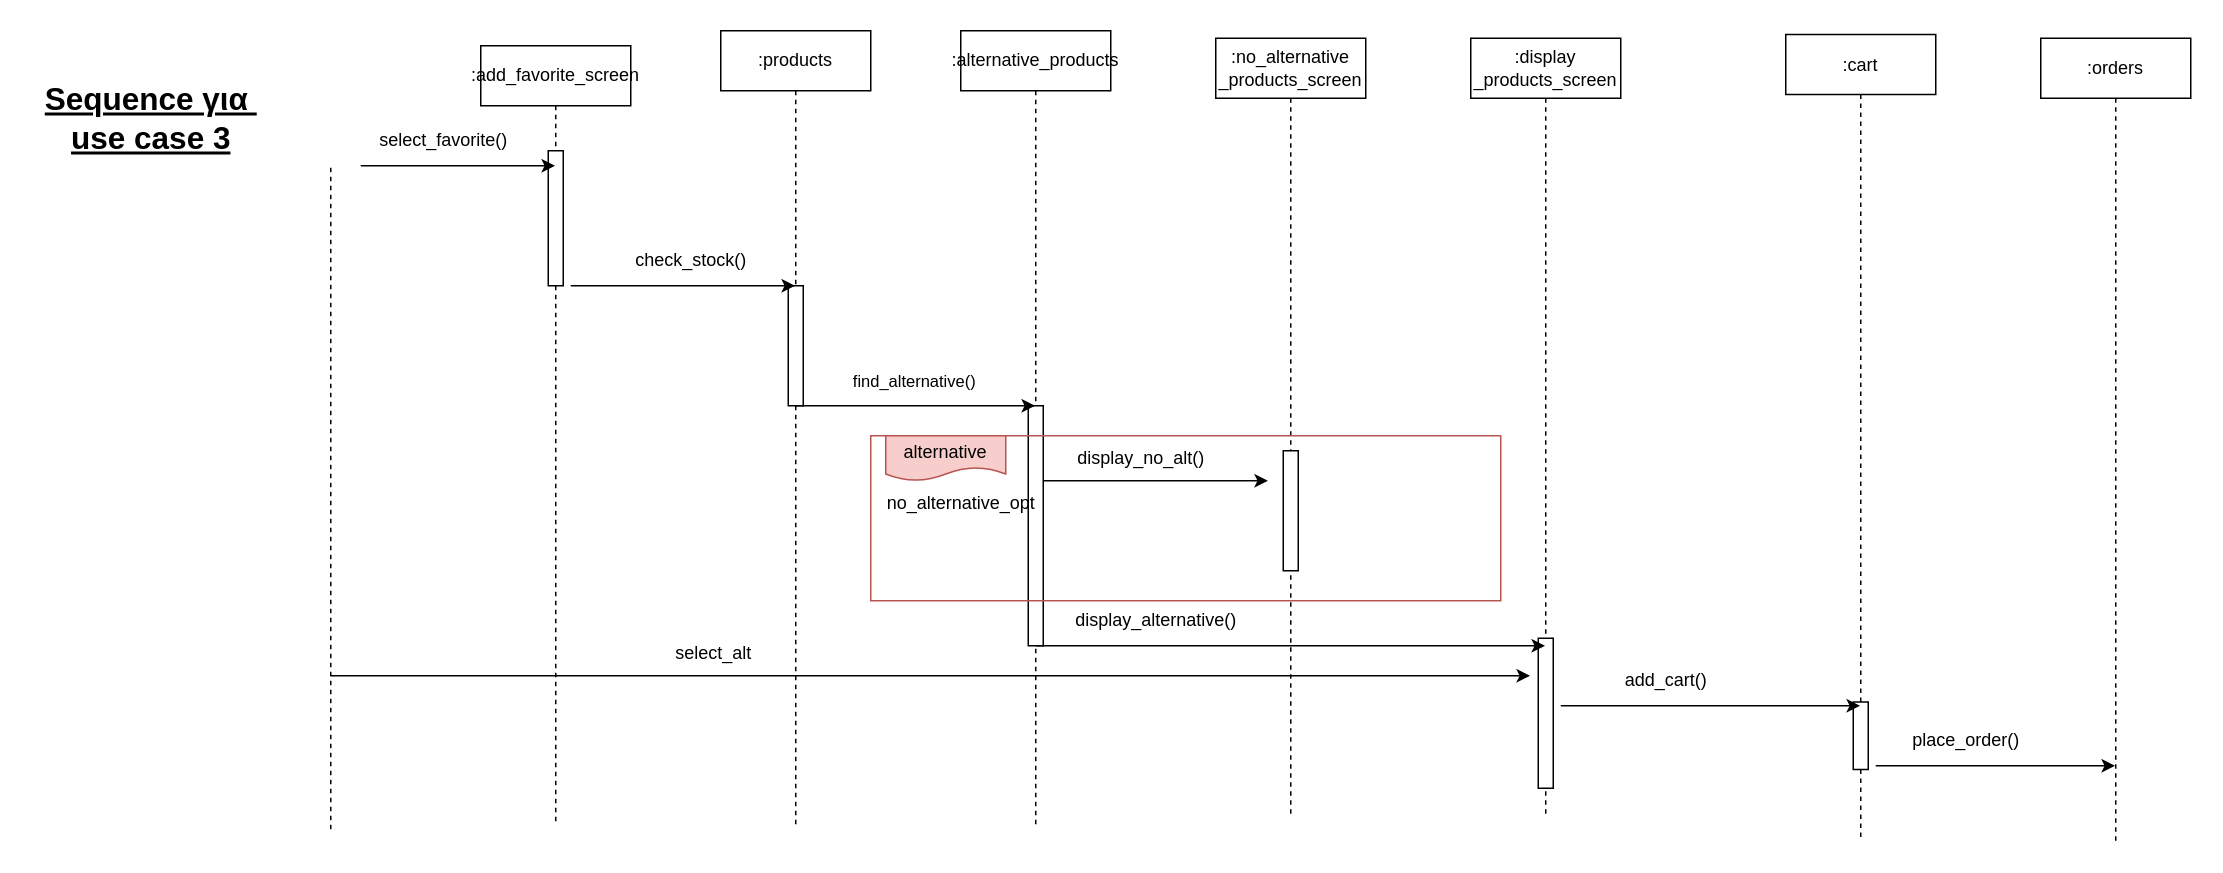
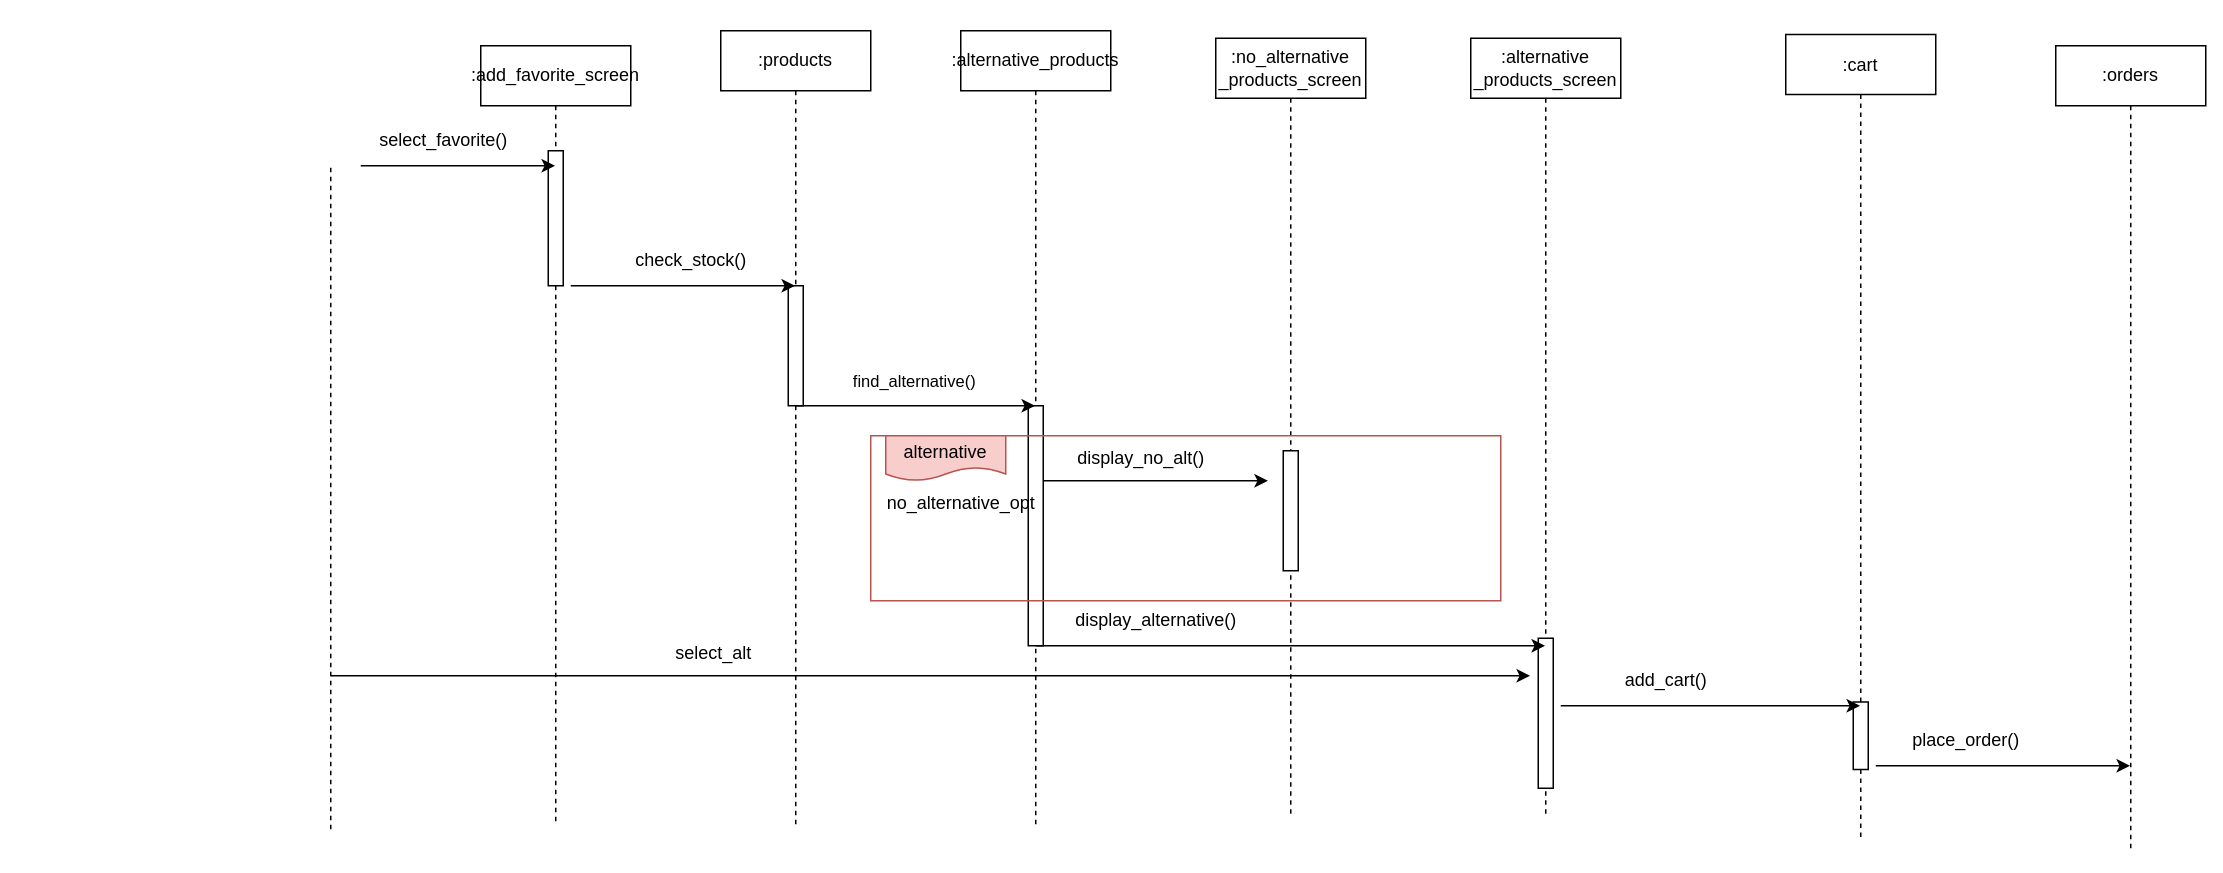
(1546, 68) -> (1546, 68)
(151, 118) -> none
(2116, 440) -> (2131, 447)
